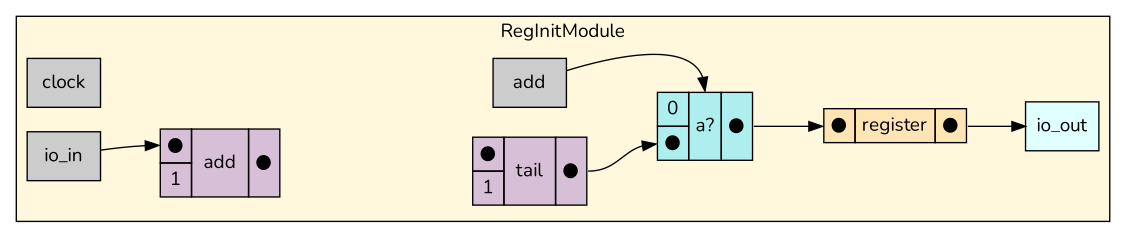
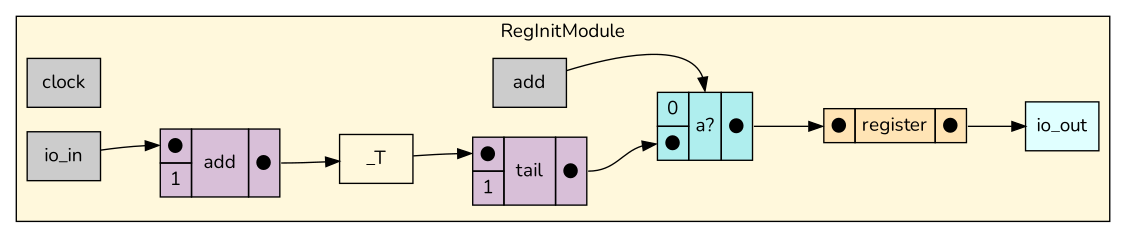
none -> (376, 159)
